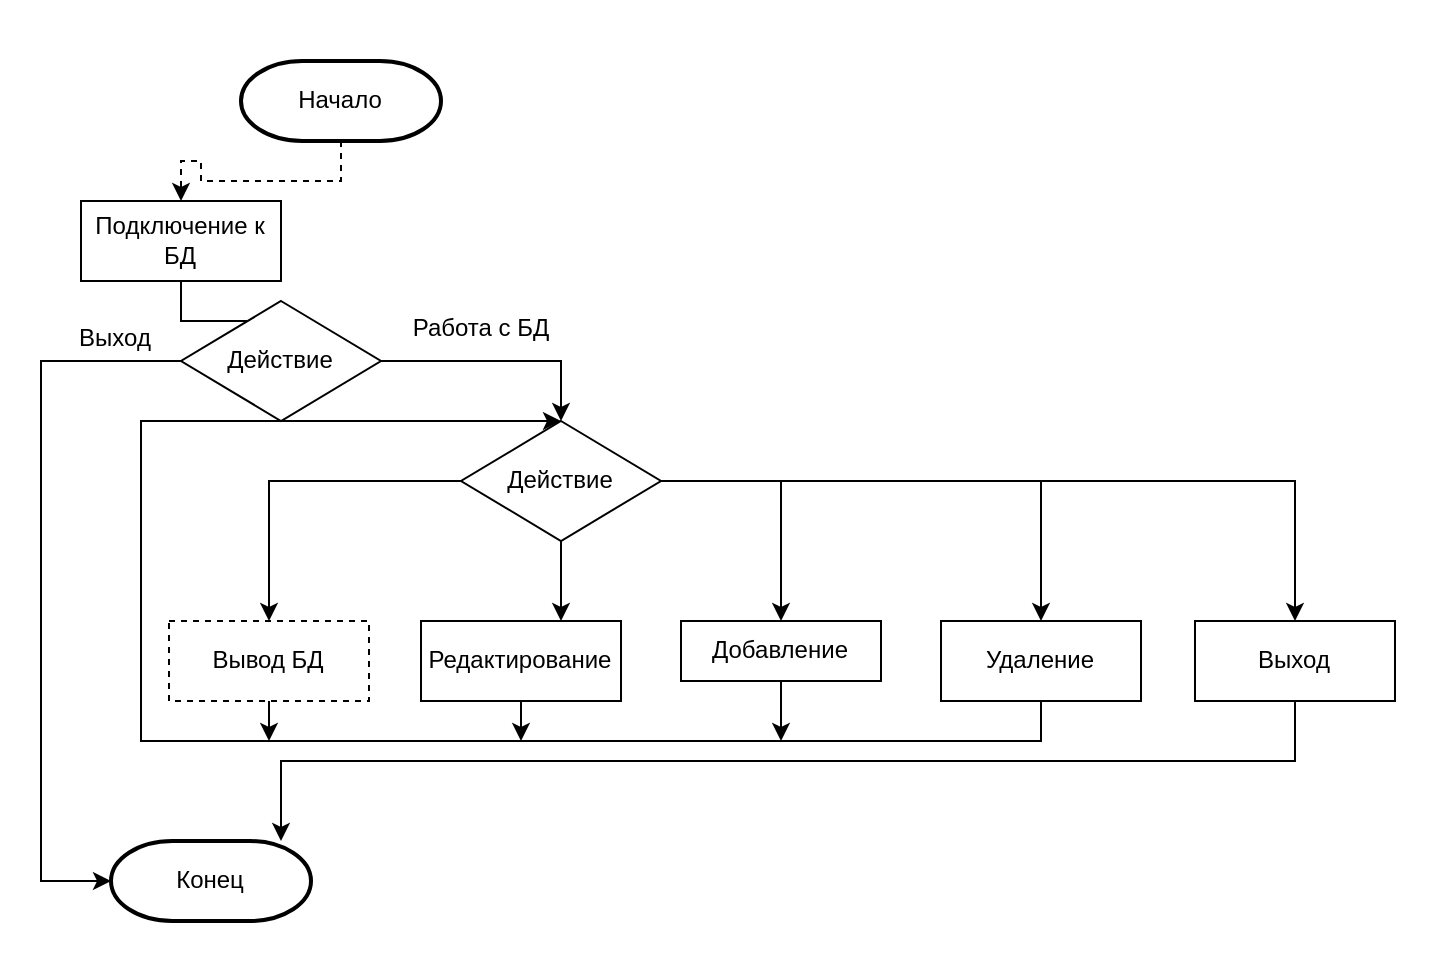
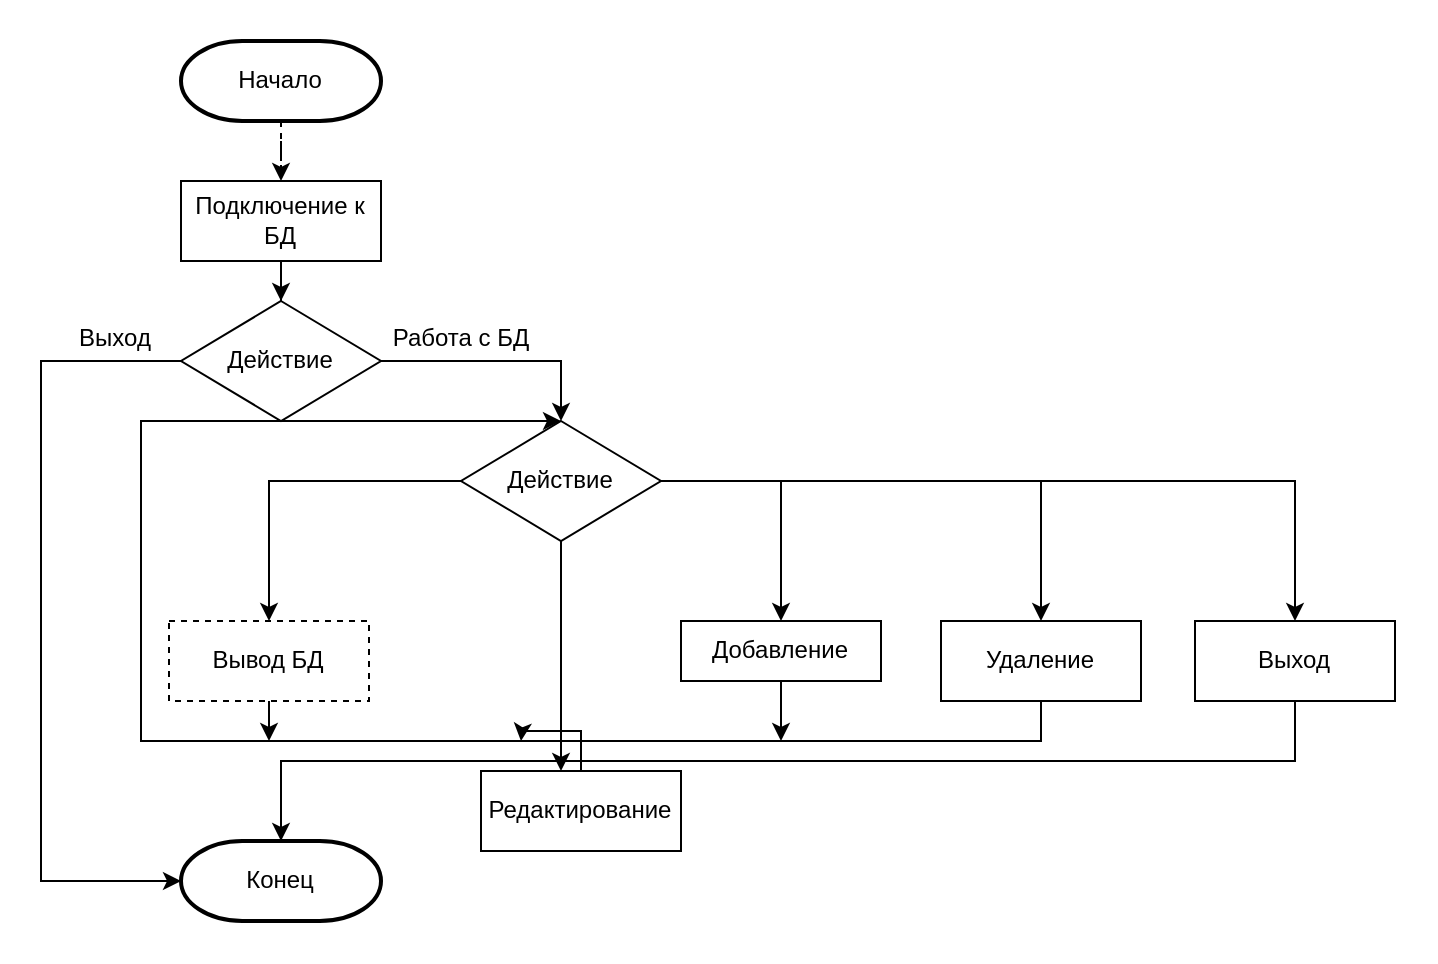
(341, 101) -> (281, 81)
(181, 241) -> (281, 221)
(481, 329) -> (461, 339)
(521, 661) -> (581, 811)
(211, 881) -> (281, 881)
